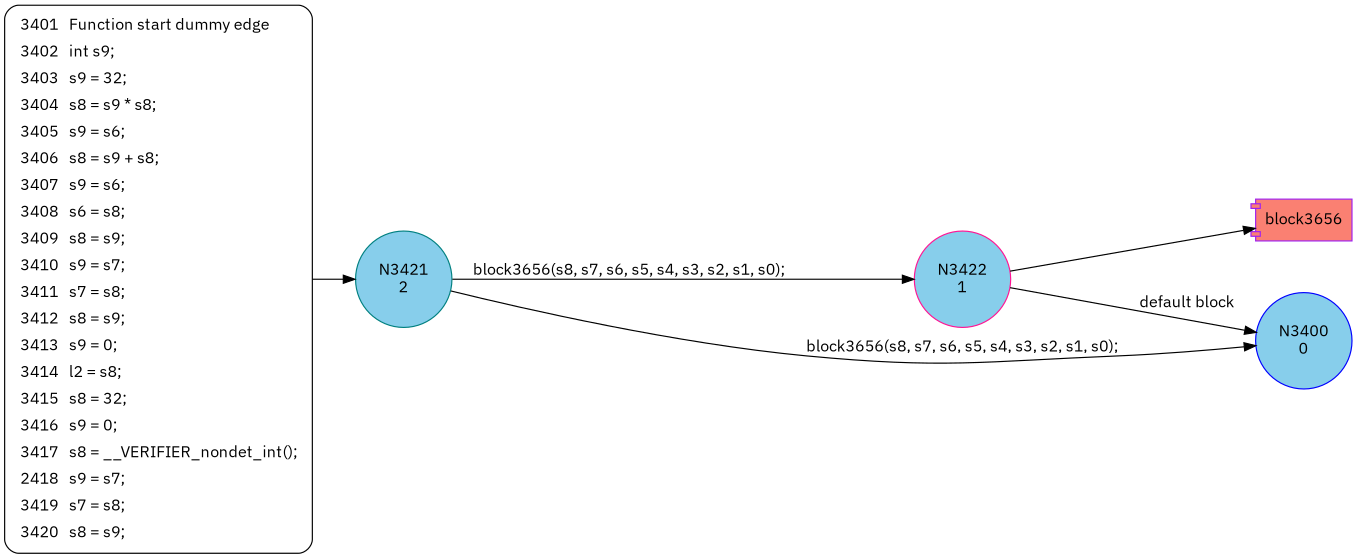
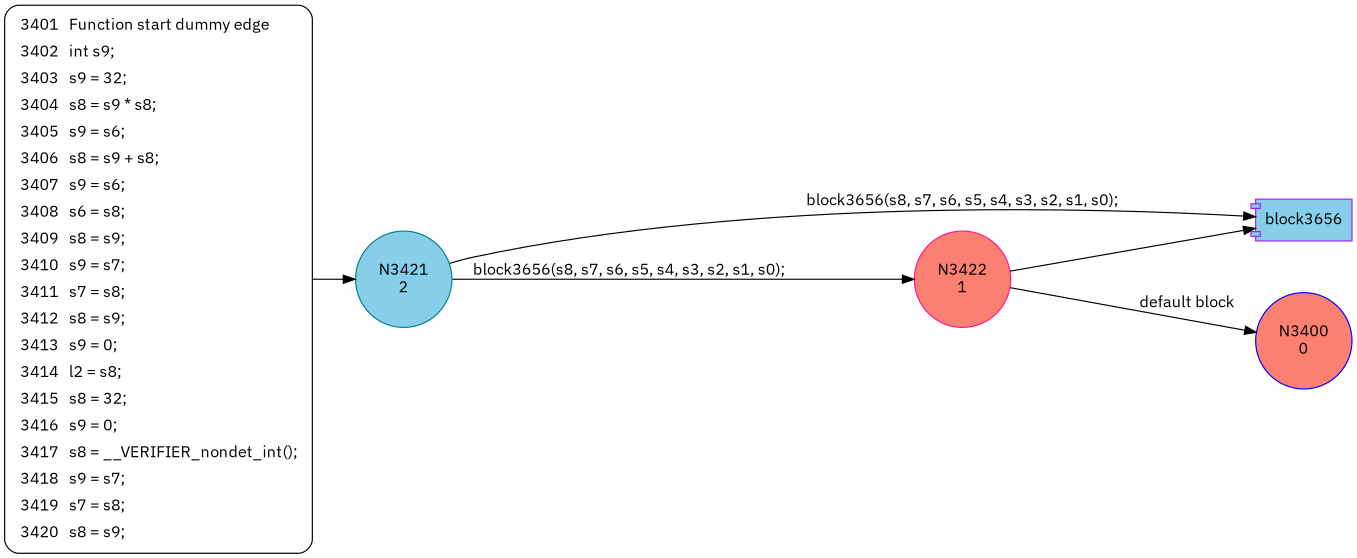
(1304, 220) -> (1304, 220)
(962, 279) -> (962, 279)
(1304, 341) -> (1304, 341)
(845, 359) -> (845, 214)
(40, 479) -> (40, 479)
